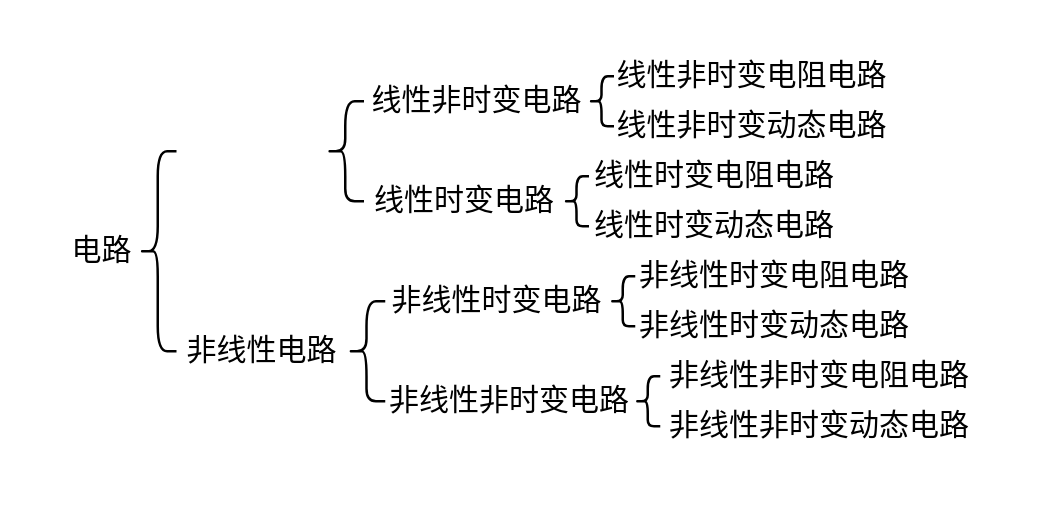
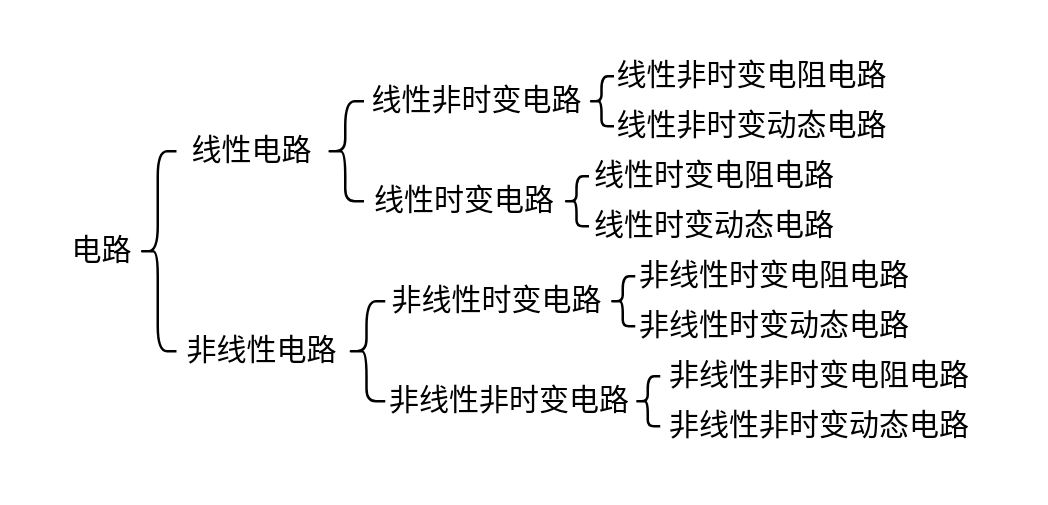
none -> (251, 151)
